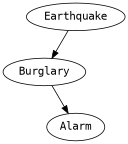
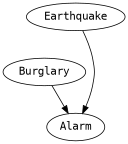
(62, 41) -> (94, 68)
